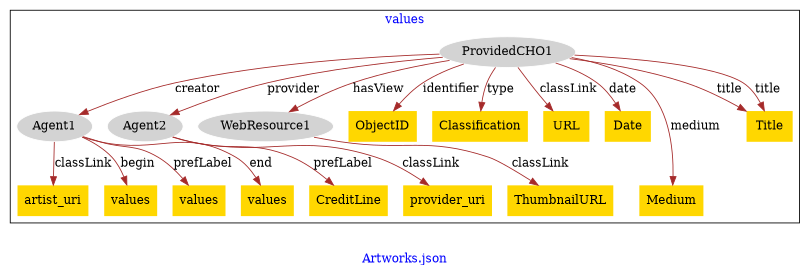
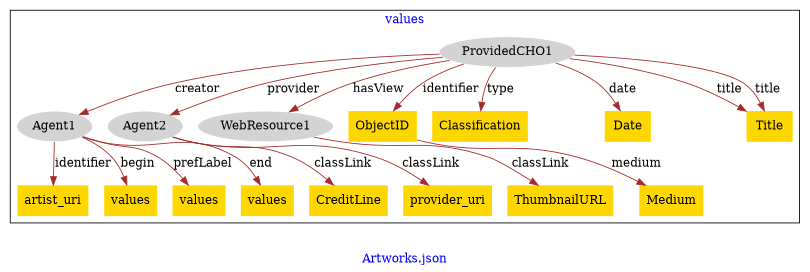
(651, 93) -> (530, 149)
(566, 126) -> none
(83, 164) -> (83, 164)
(343, 164) -> (343, 164)
